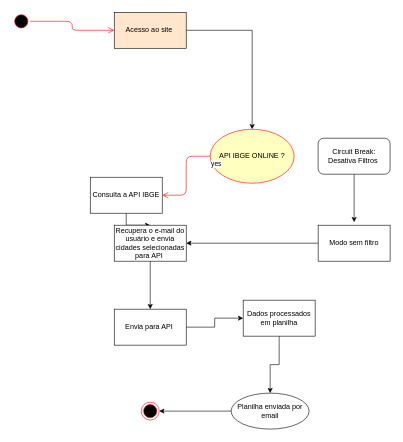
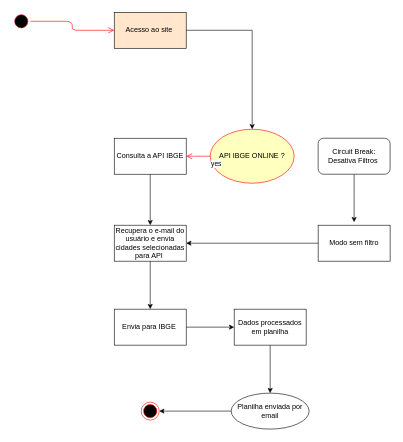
(126, 195) -> (150, 156)
(279, 318) -> (270, 327)
(150, 327) -> (150, 327)
